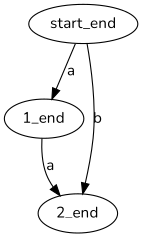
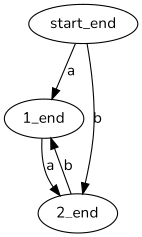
none -> (63, 171)
